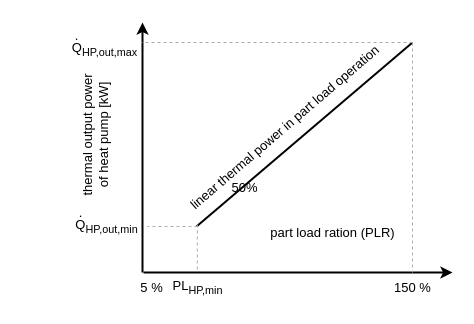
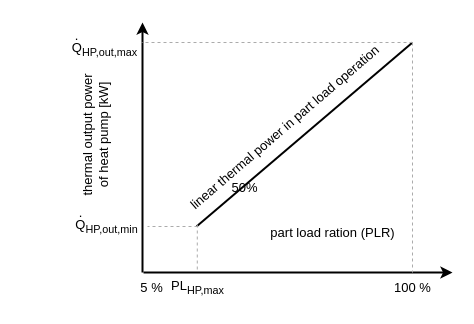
(198, 288) -> (198, 288)
(413, 288) -> (413, 288)
